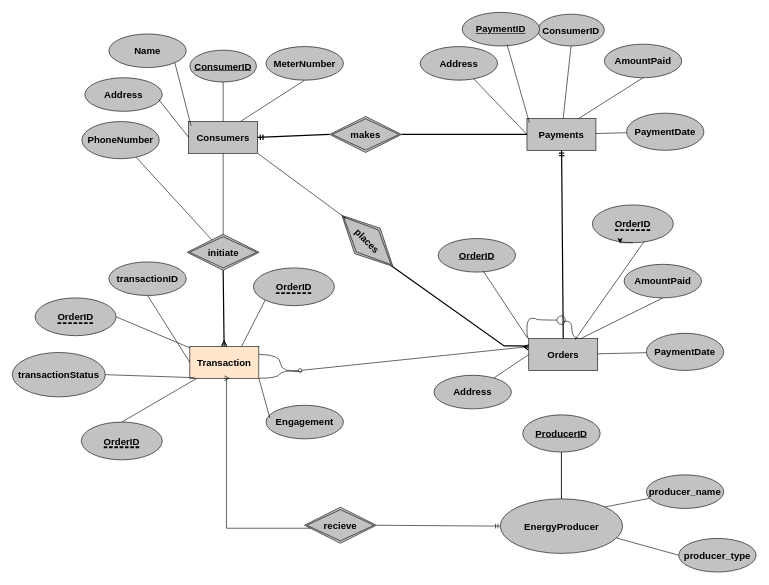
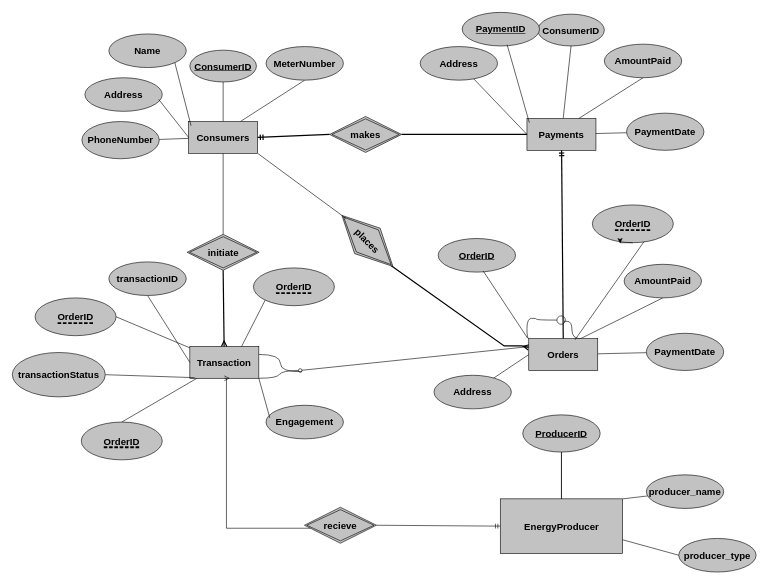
(174, 199) -> (173, 139)
(224, 362) -> (224, 362)
(562, 526) -> (562, 526)
